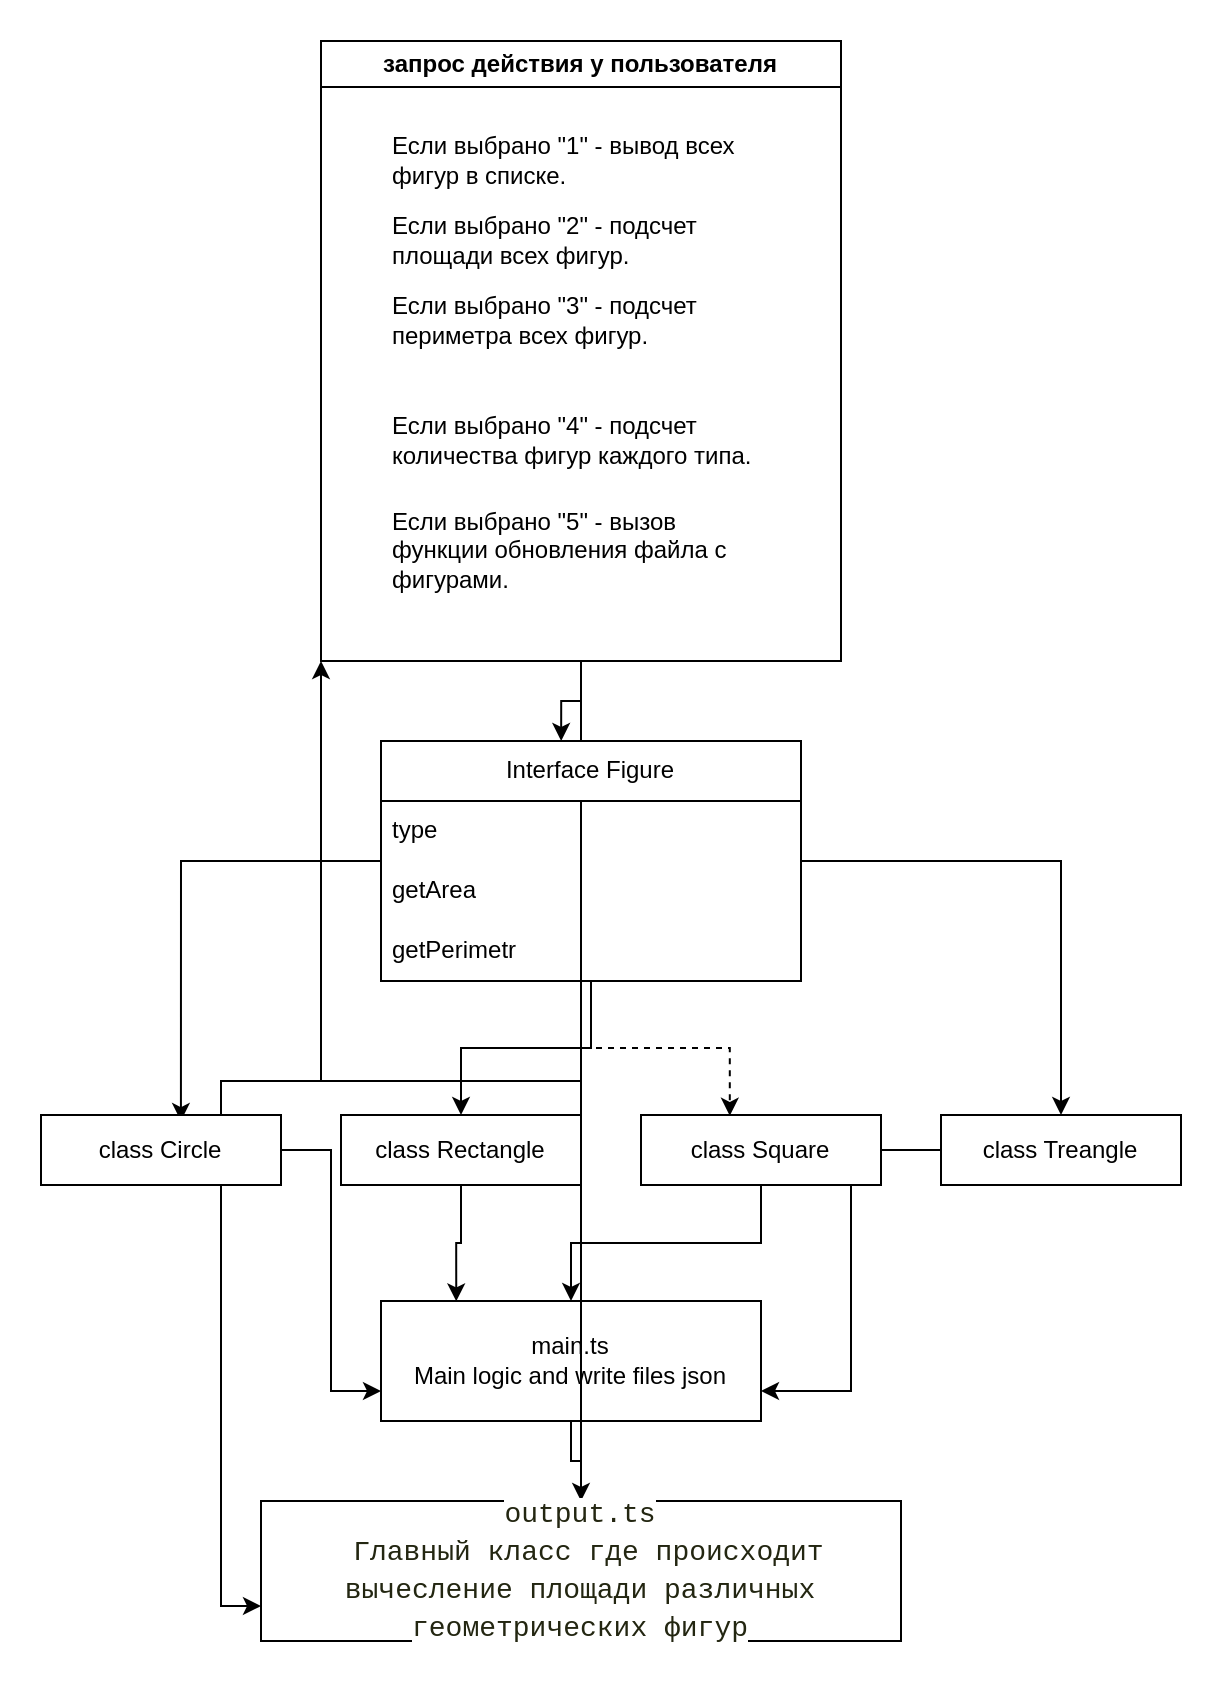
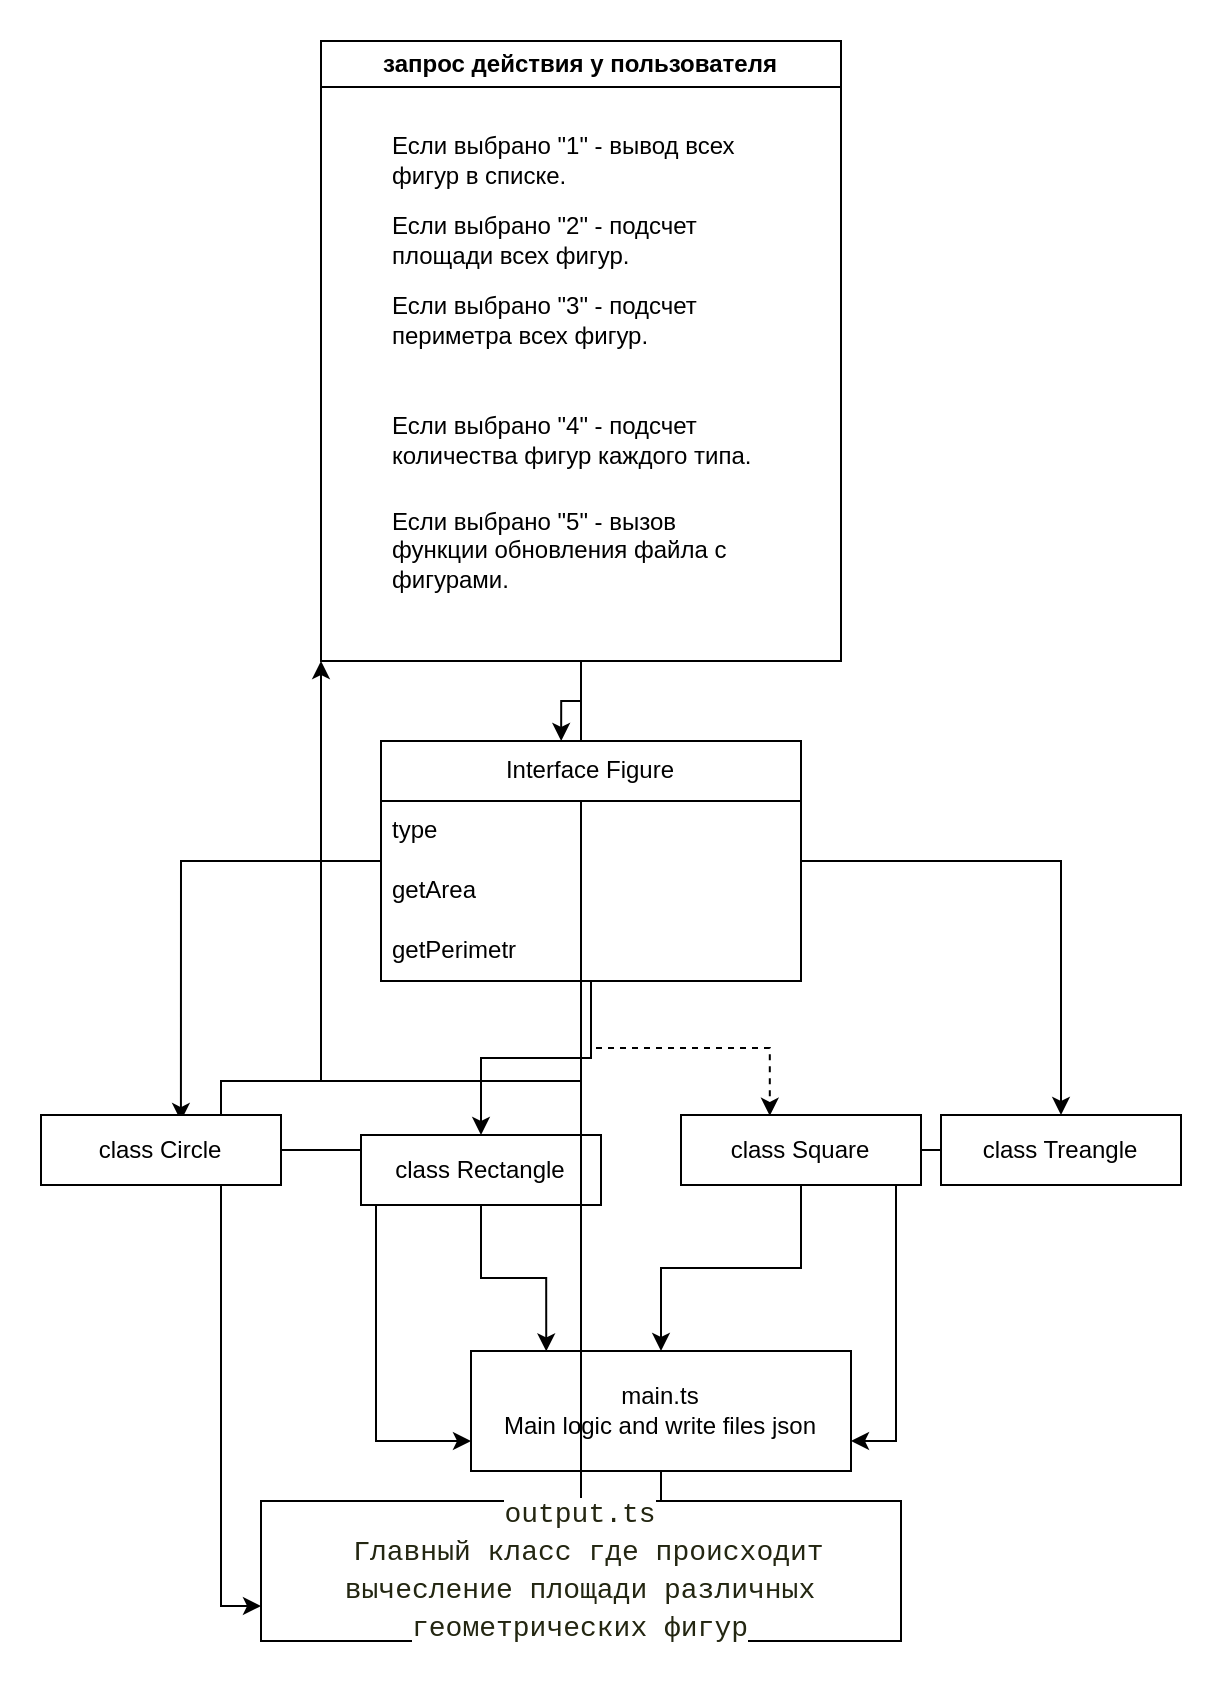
(461, 1150) -> (481, 1170)
(761, 1150) -> (801, 1150)
(571, 1361) -> (661, 1411)
